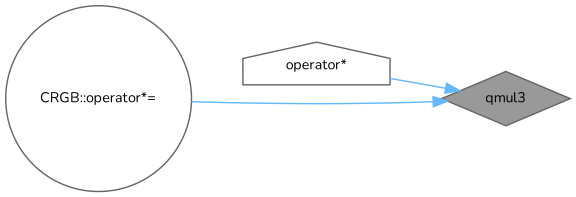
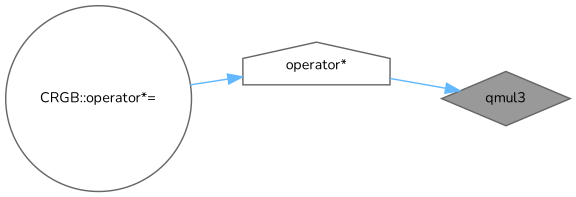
(312, 104) -> (209, 82)
